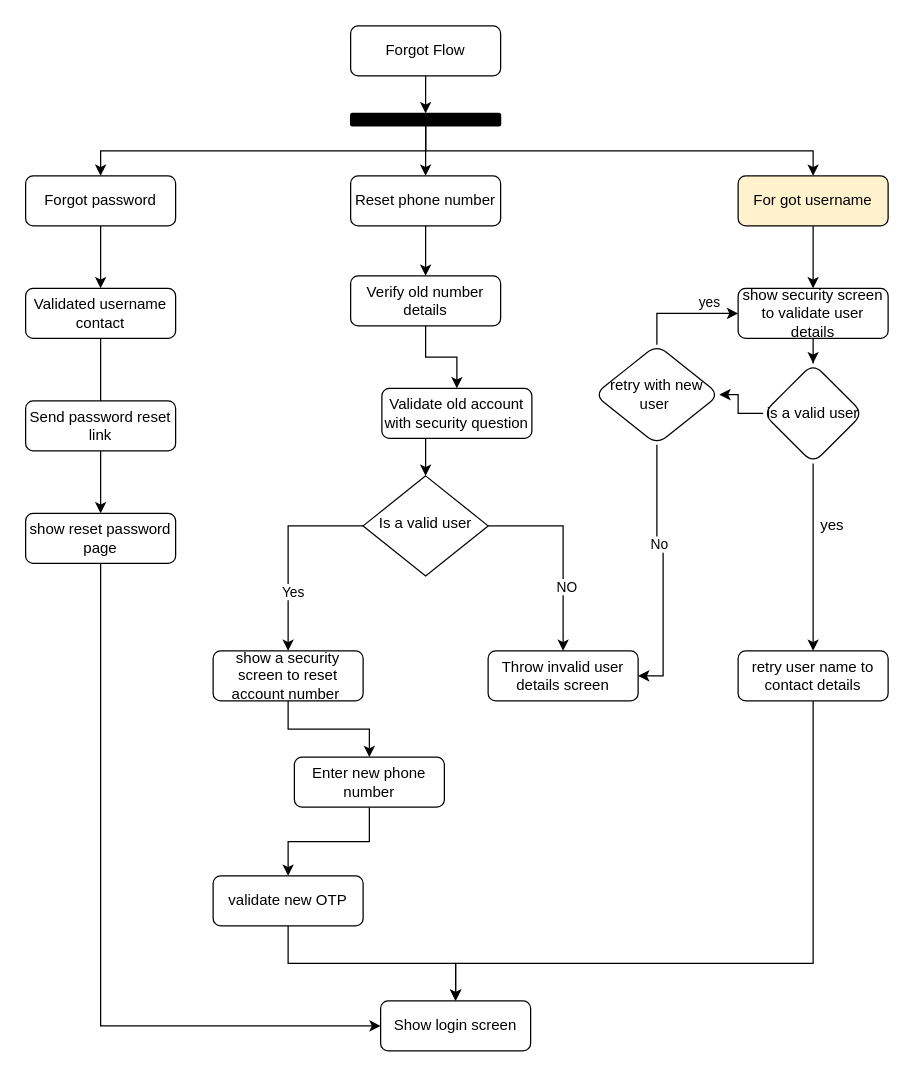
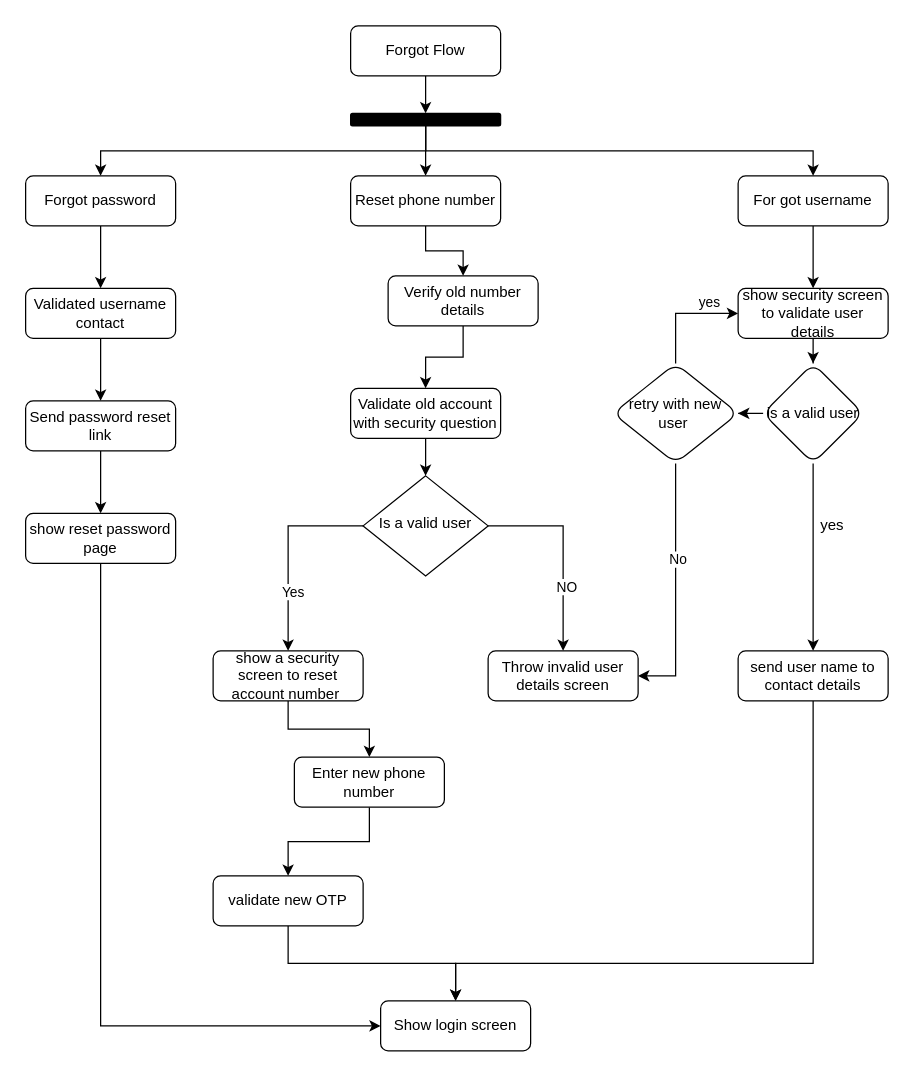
(813, 201) -> (813, 201)
(426, 301) -> (463, 301)
(101, 394) -> (101, 391)
(657, 394) -> (676, 413)
(457, 413) -> (426, 413)
(813, 676) -> (813, 676)
